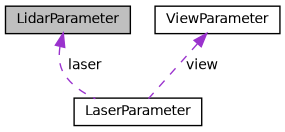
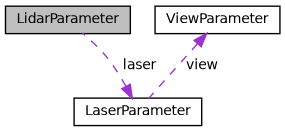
(68, 79) -> (107, 57)
